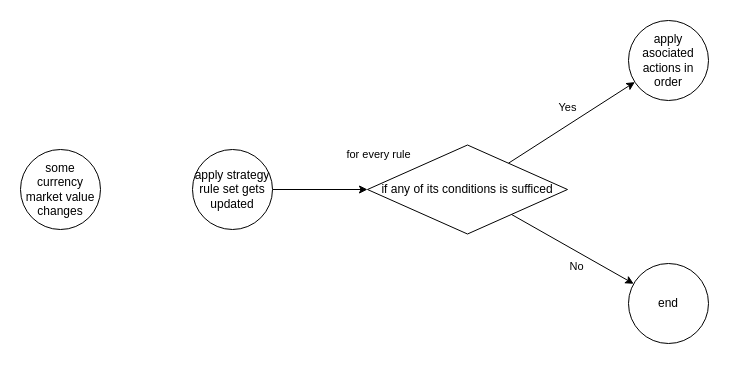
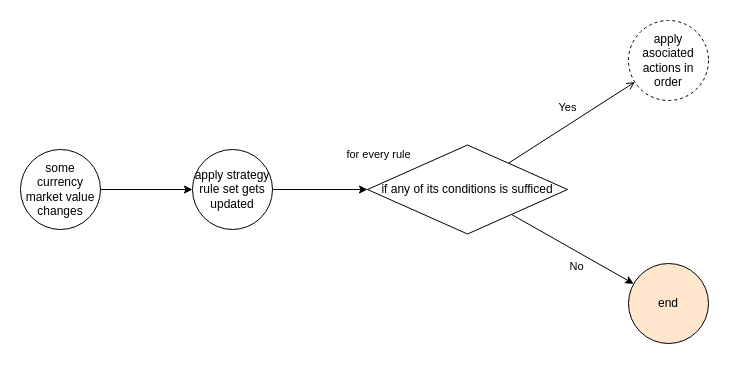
(669, 61) -> (669, 61)
(628, 87) -> (630, 85)
none -> (143, 190)
(669, 304) -> (669, 304)
